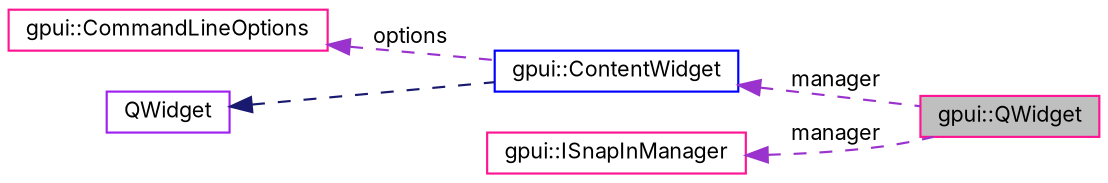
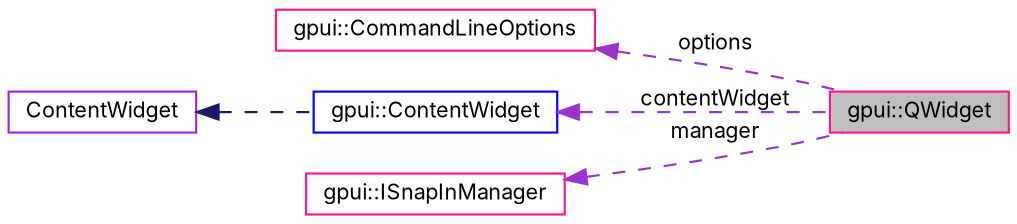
(422, 53) -> (731, 69)
(833, 81) -> (712, 100)
(168, 112) -> (102, 112)
